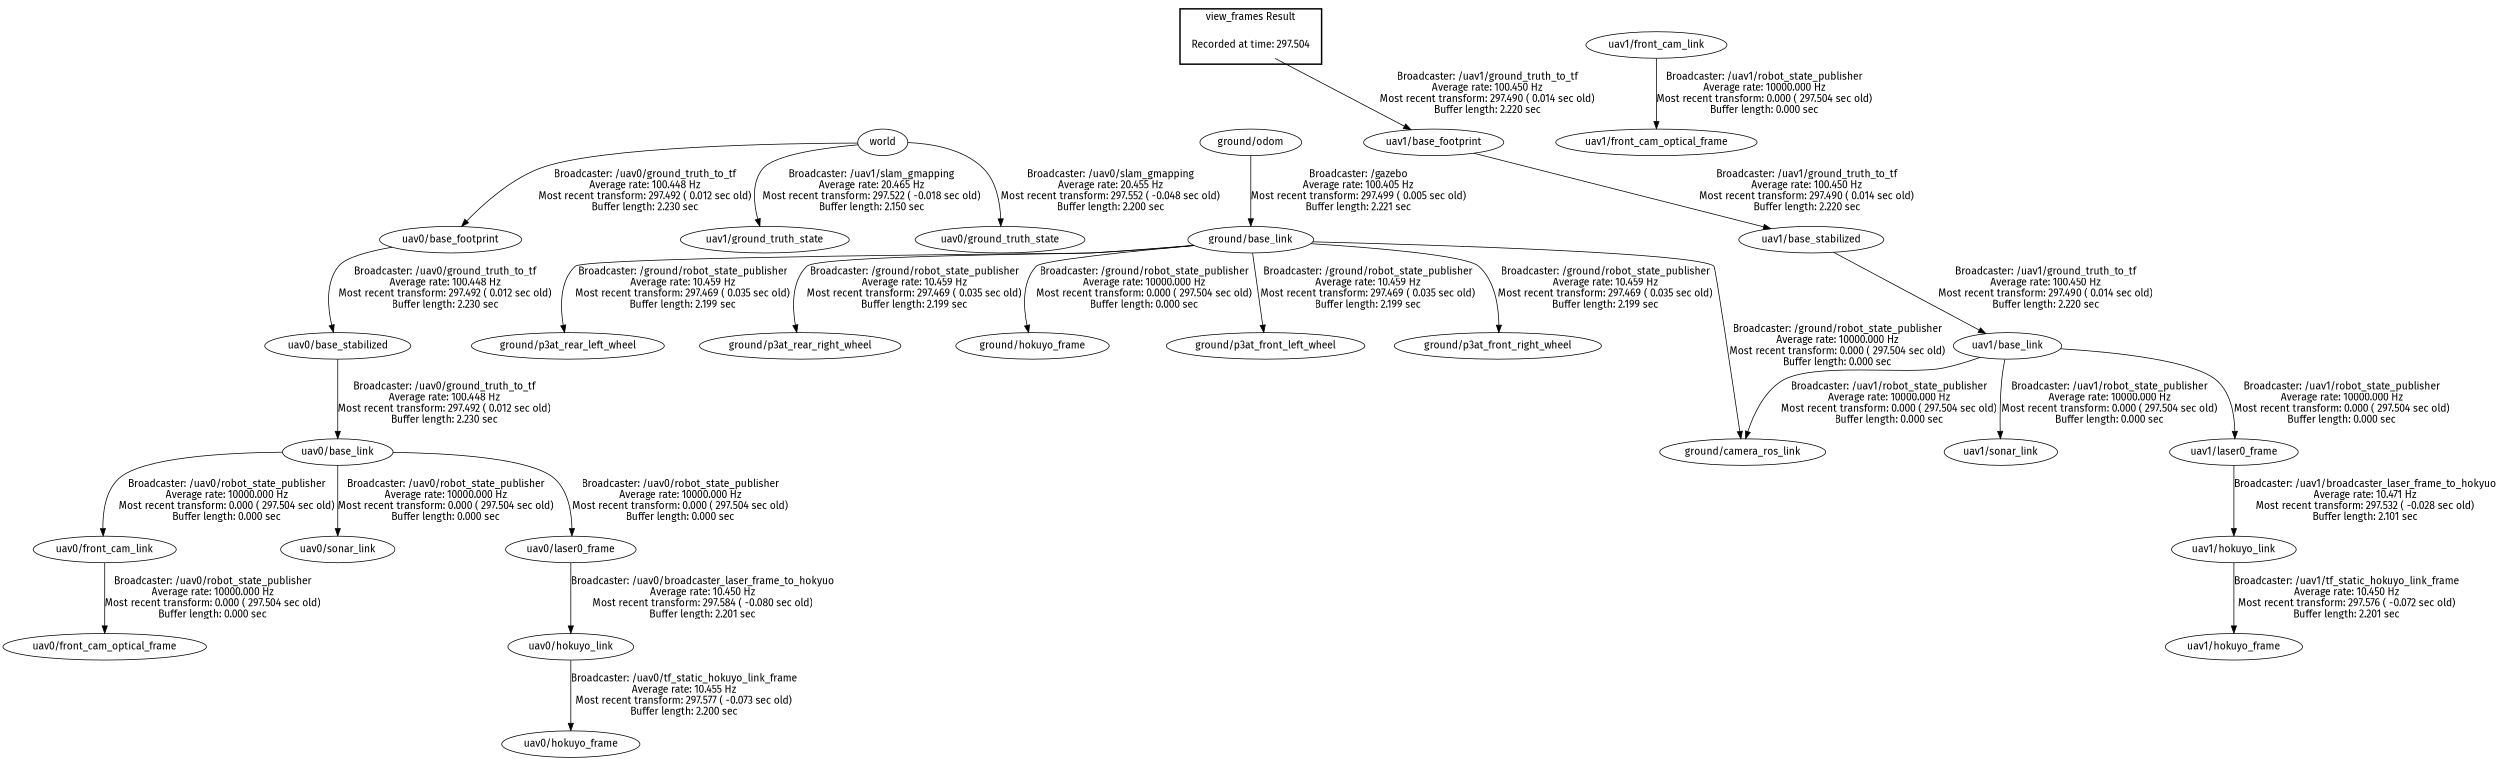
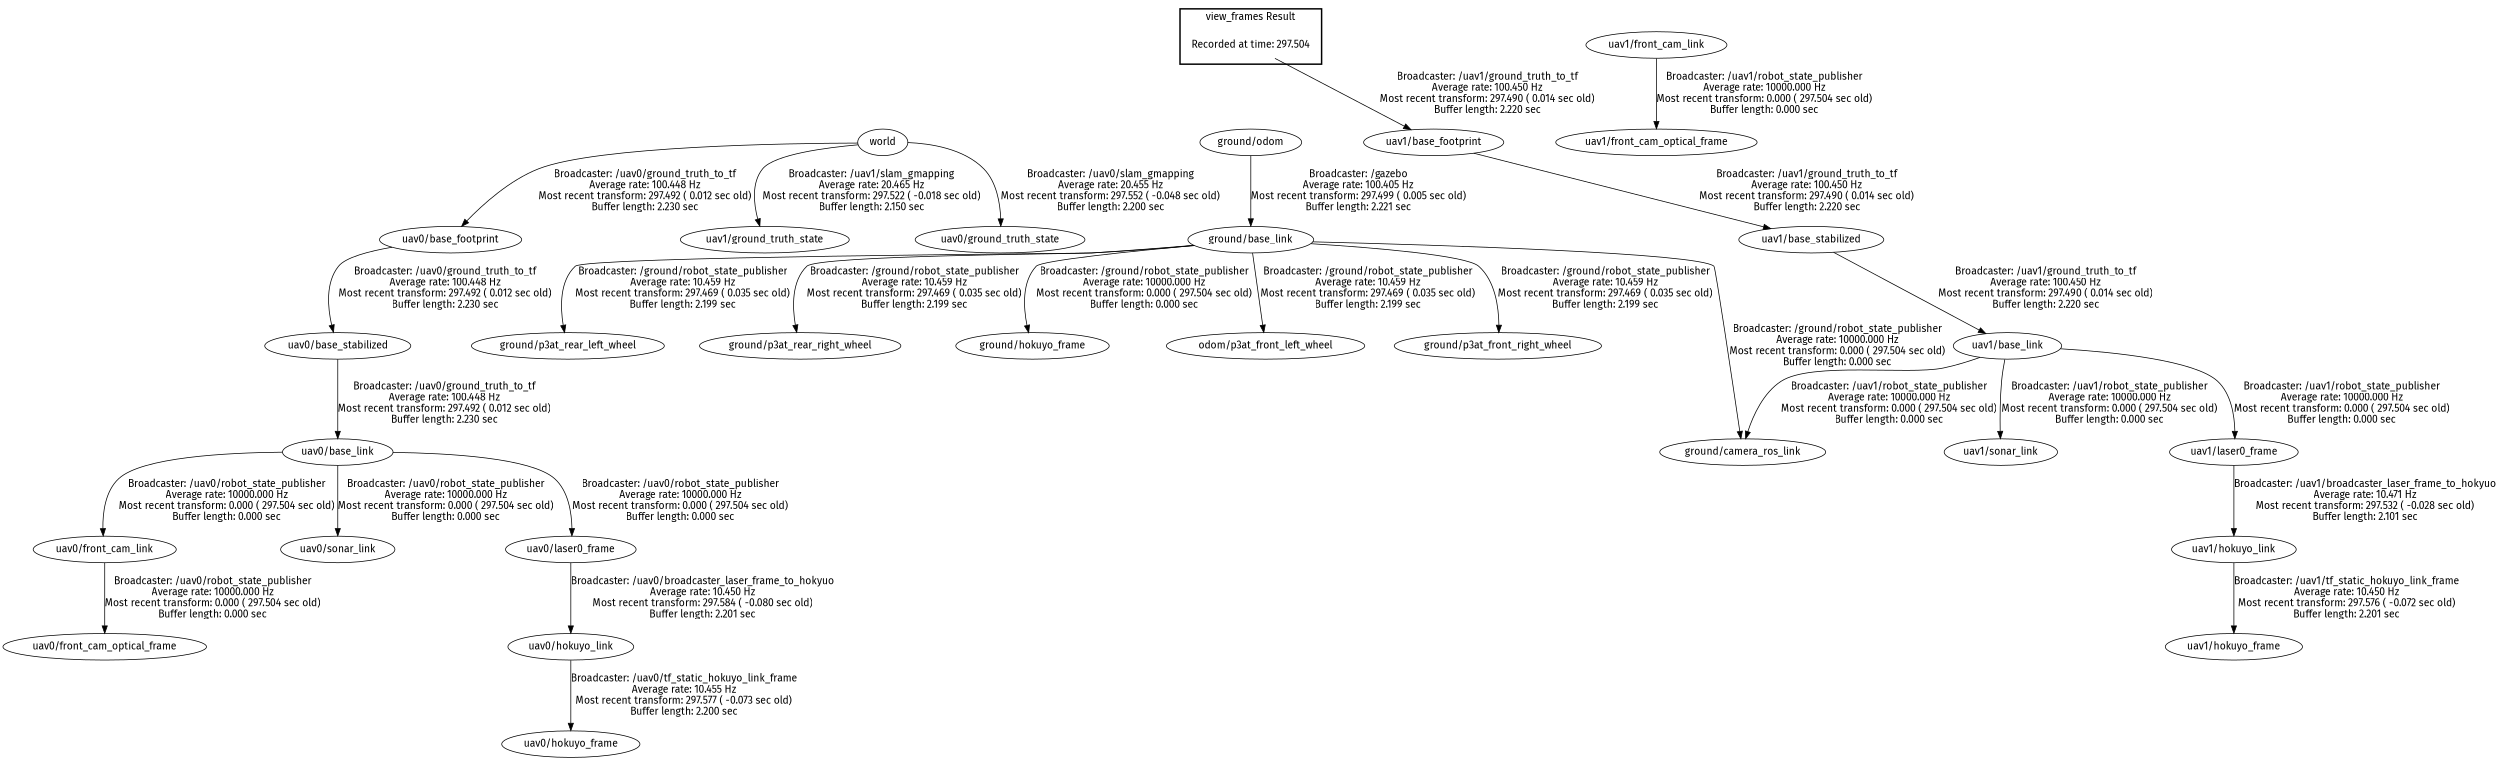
(1266, 346) -> (1266, 346)
